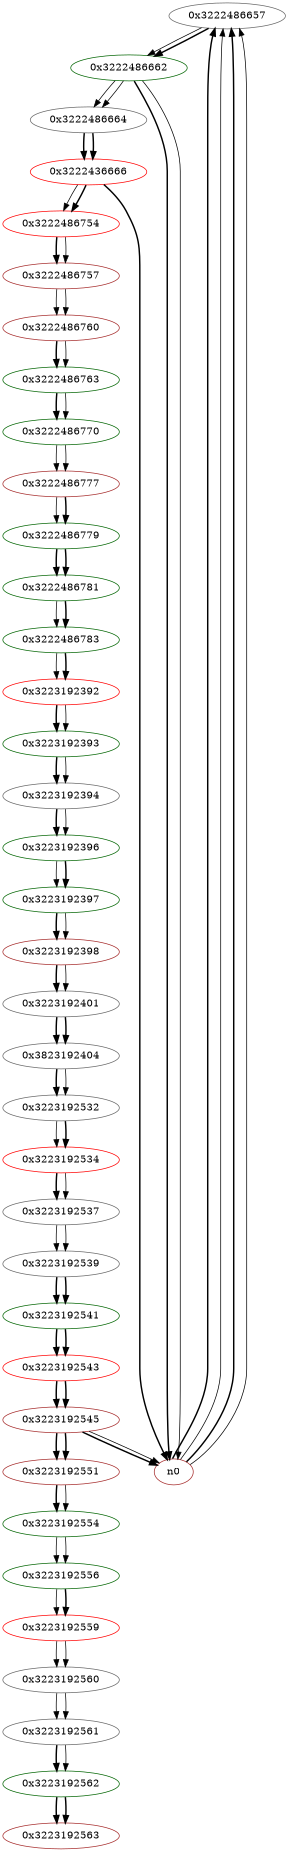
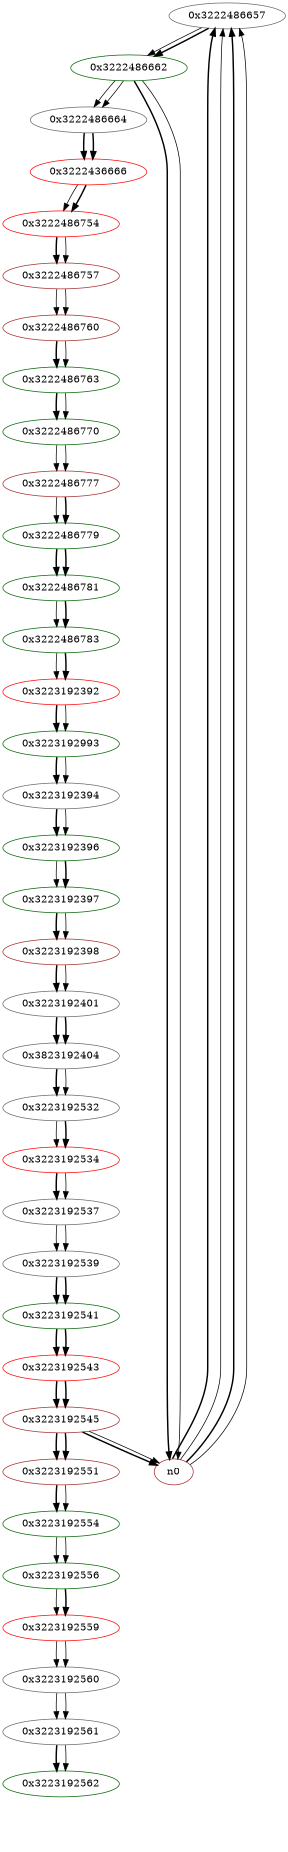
(61, 744) -> (61, 744)
(140, 815) -> none
(61, 1836) -> none
